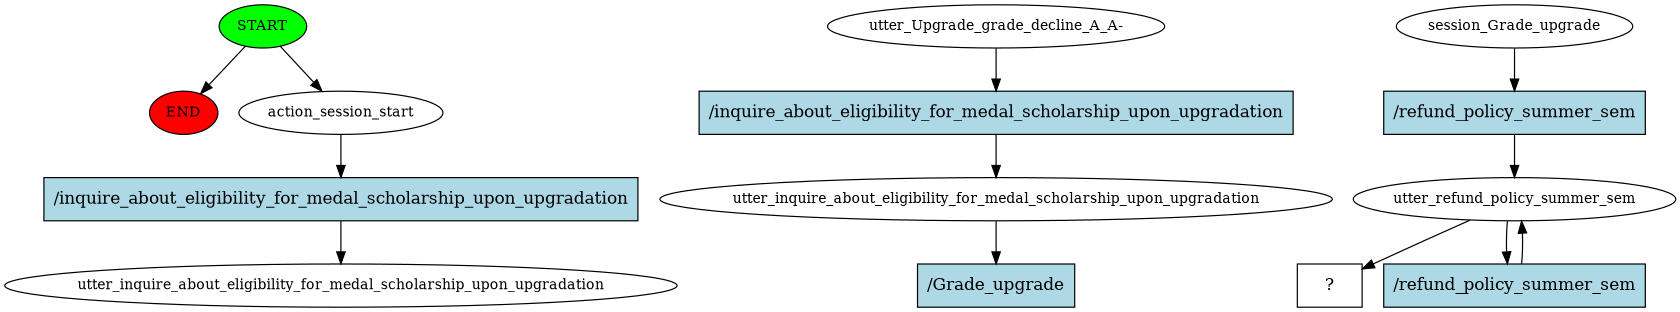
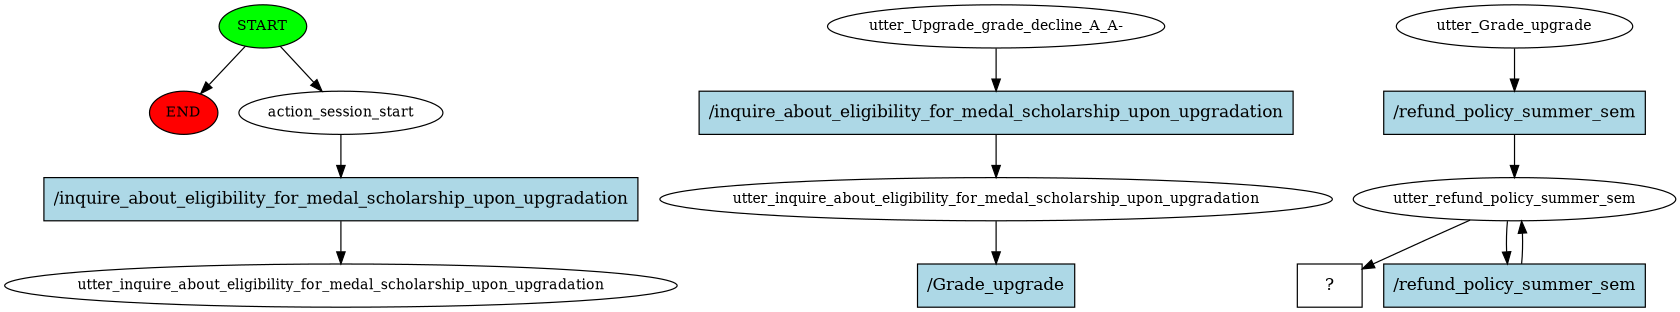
(1515, 26) -> (1515, 26)
